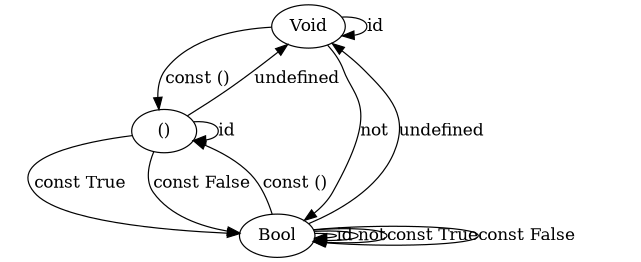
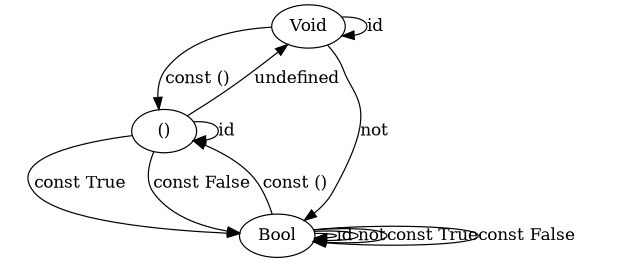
(396, 148) -> none
